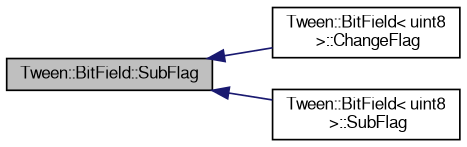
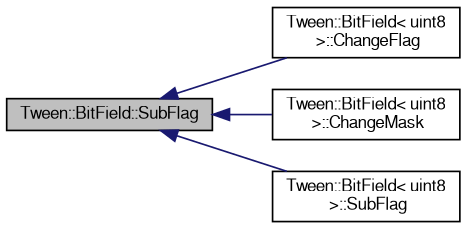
none -> (366, 115)
